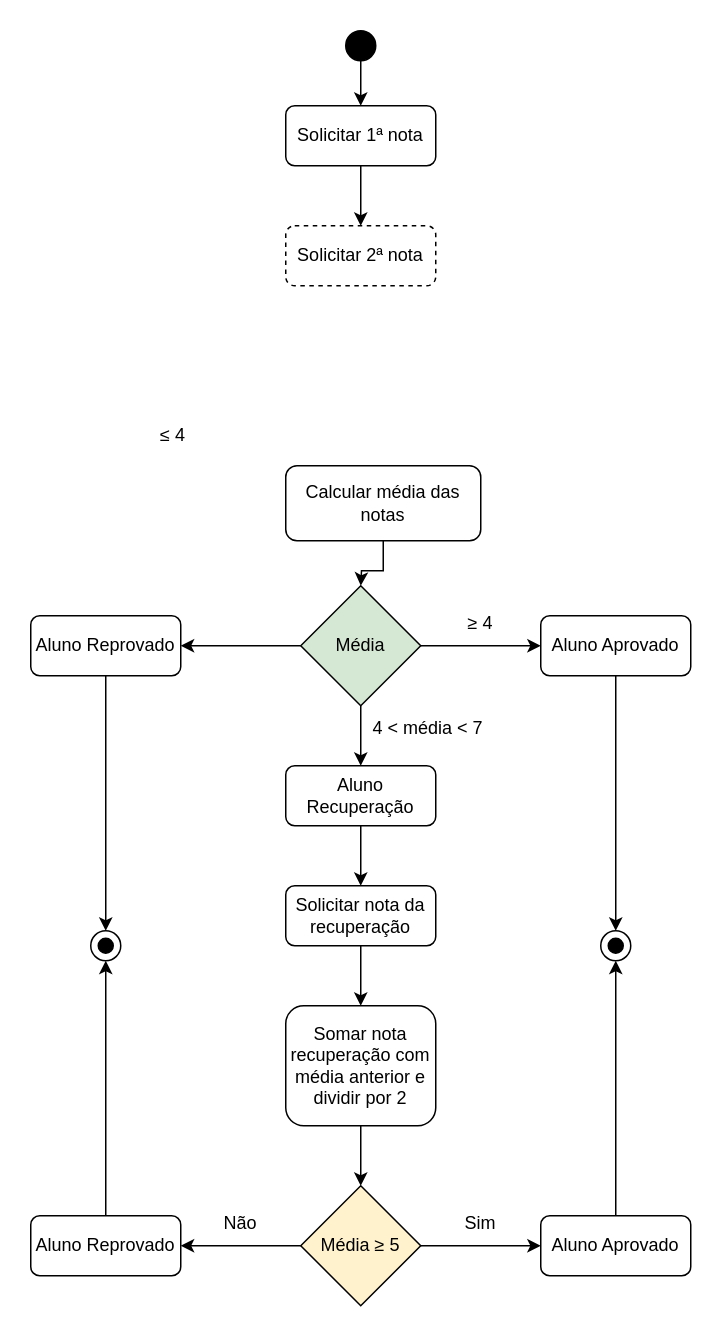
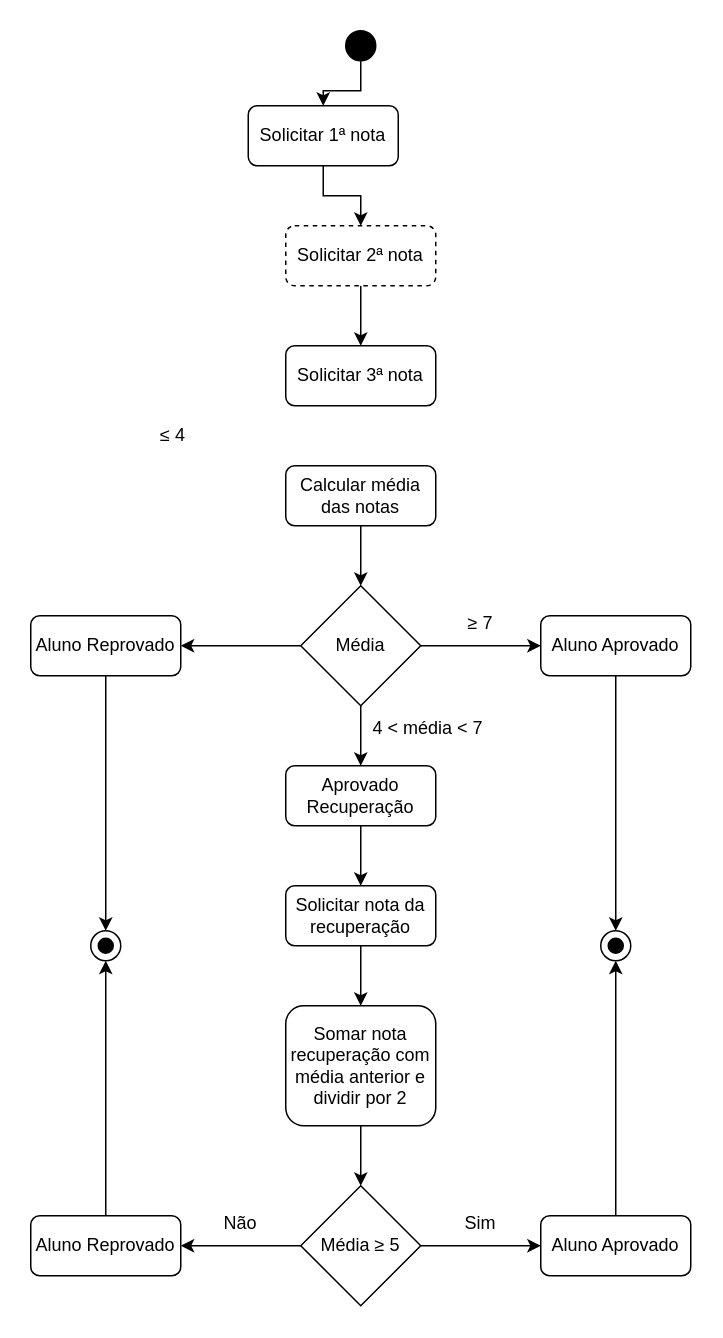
(361, 136) -> (323, 136)
none -> (361, 311)
none -> (361, 376)
(383, 503) -> (361, 496)
(481, 623) -> (481, 623)
(361, 646) -> (361, 646)
(361, 796) -> (361, 796)
(361, 1246) -> (361, 1246)
